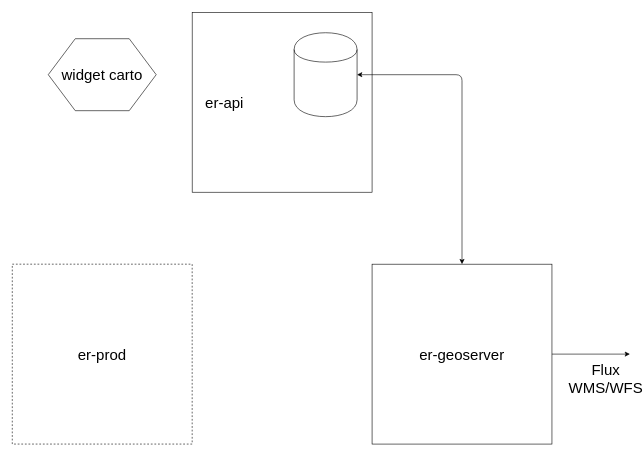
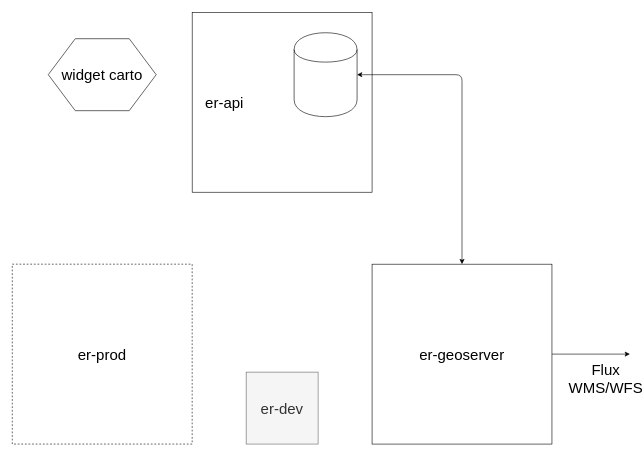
none -> (282, 408)
